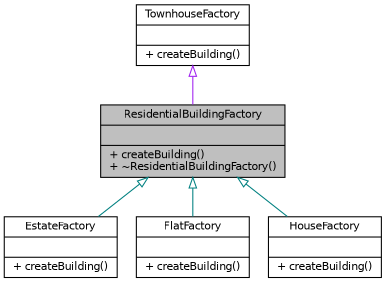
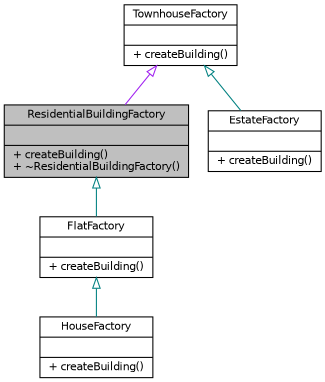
(119, 200) -> (226, 92)
(267, 200) -> (96, 303)
